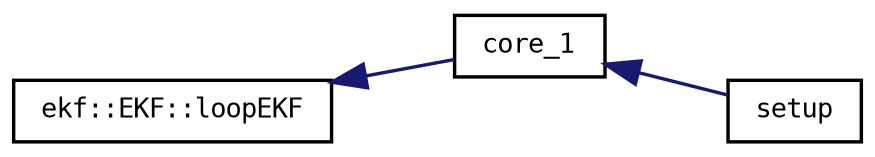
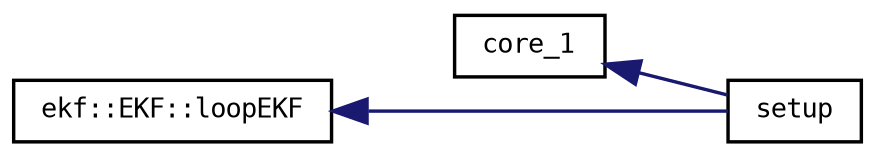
(410, 68) -> (548, 111)
